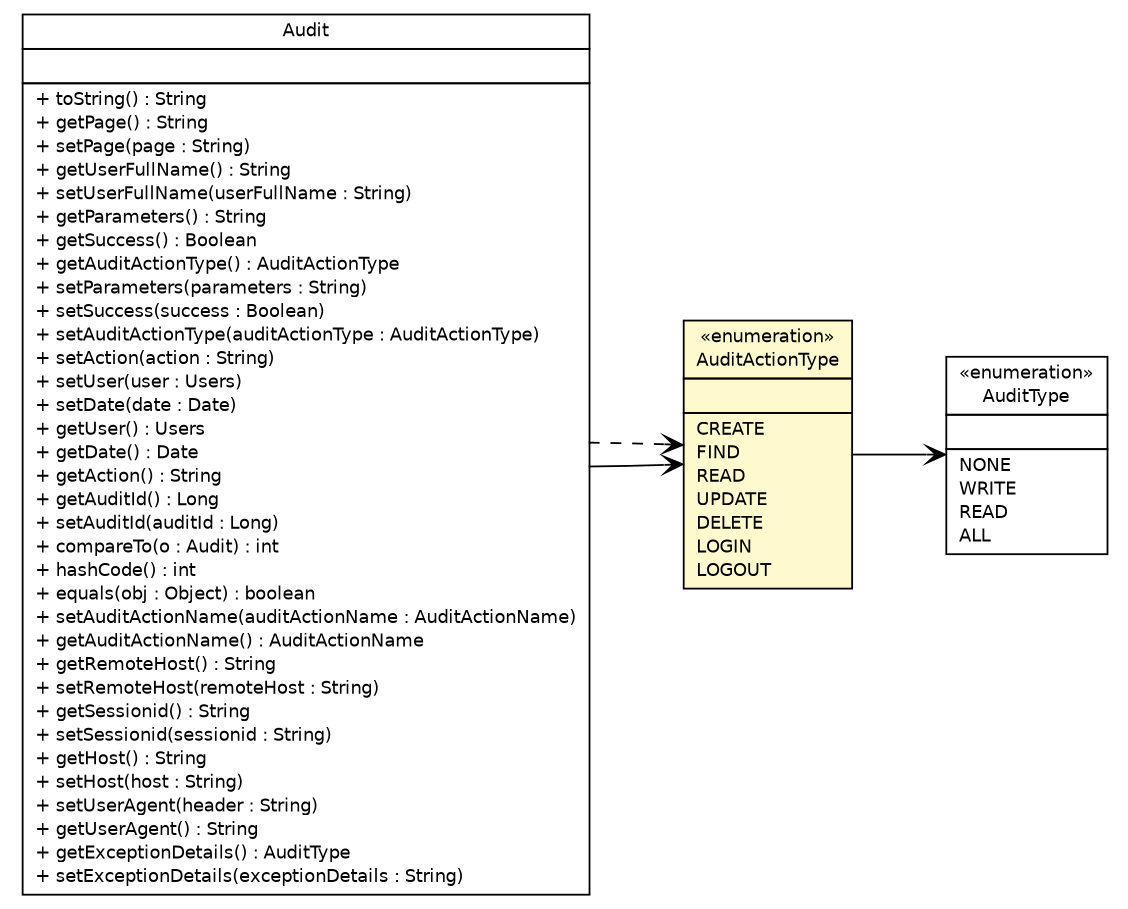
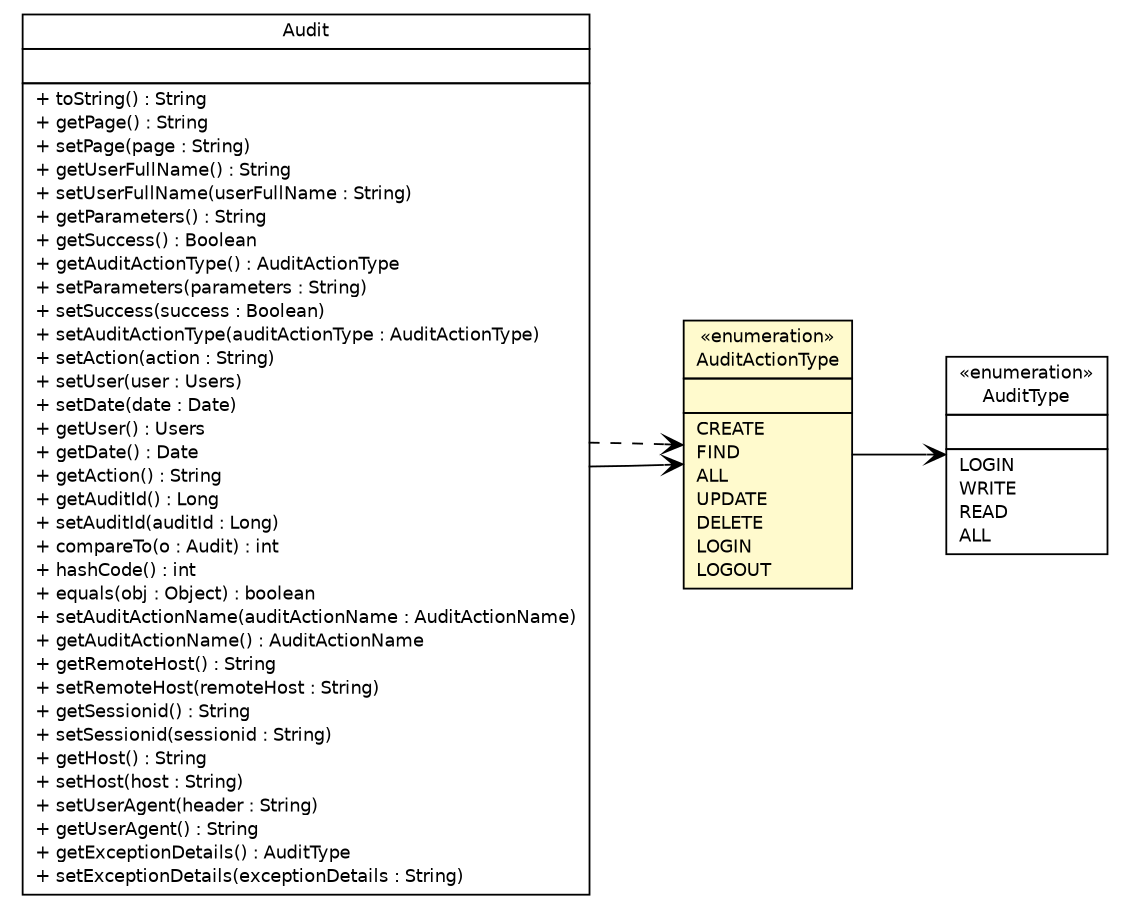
(985, 465) -> (987, 465)
(722, 476) -> (713, 476)
